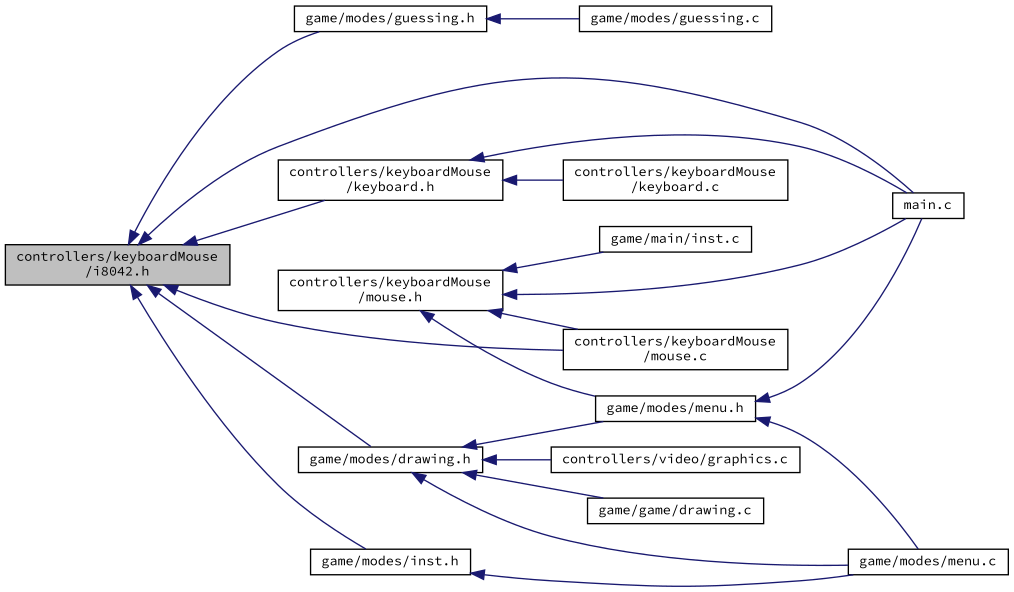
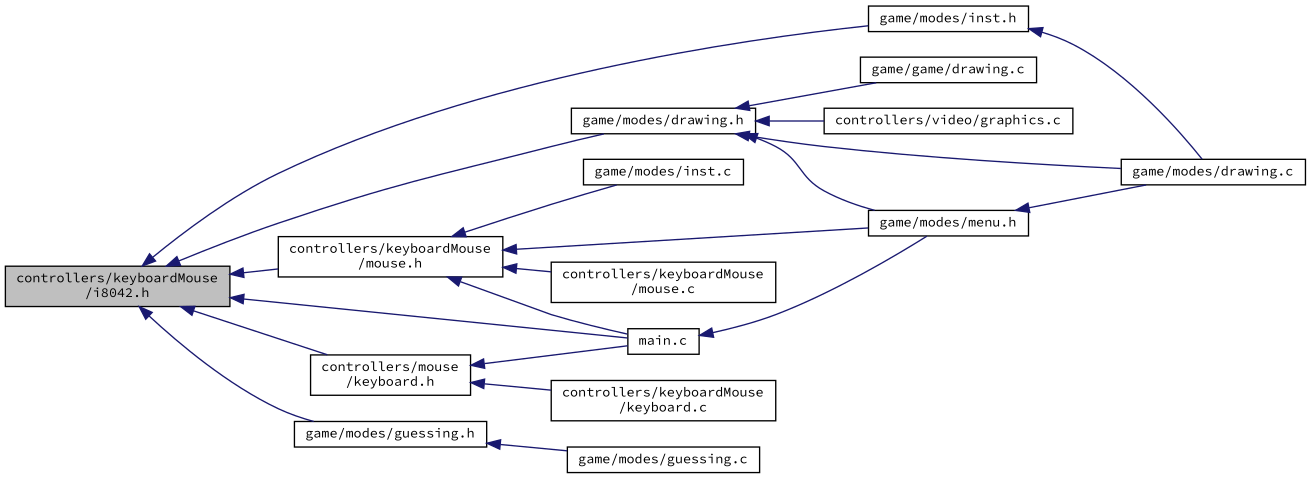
(391, 180) -> (391, 375)
(676, 239) -> (663, 172)
(862, 323) -> (824, 294)
(367, 337) -> (261, 271)
(928, 562) -> (1213, 172)
